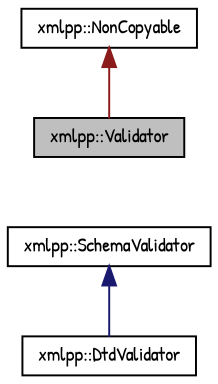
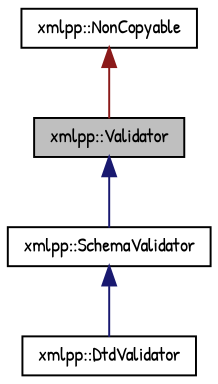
none -> (109, 202)
